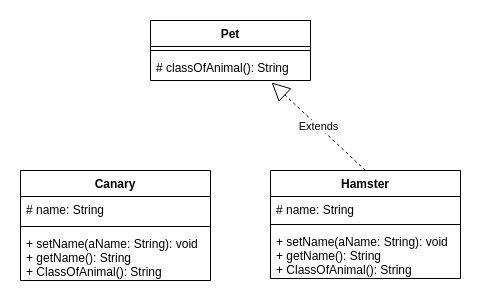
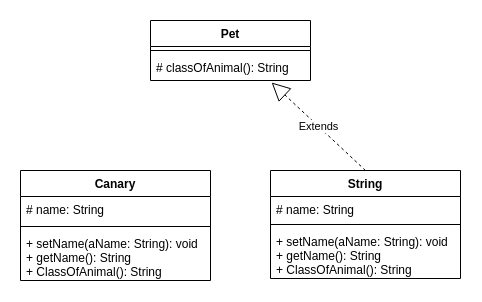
(365, 184) -> (365, 184)
